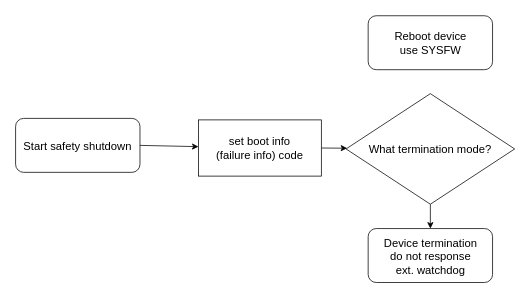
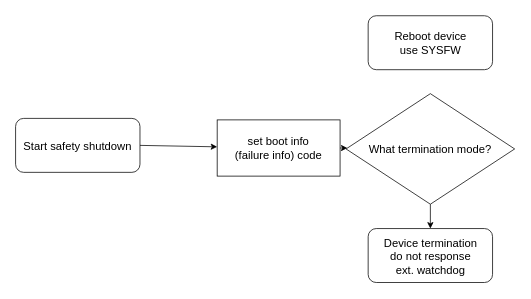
(260, 148) -> (279, 148)
